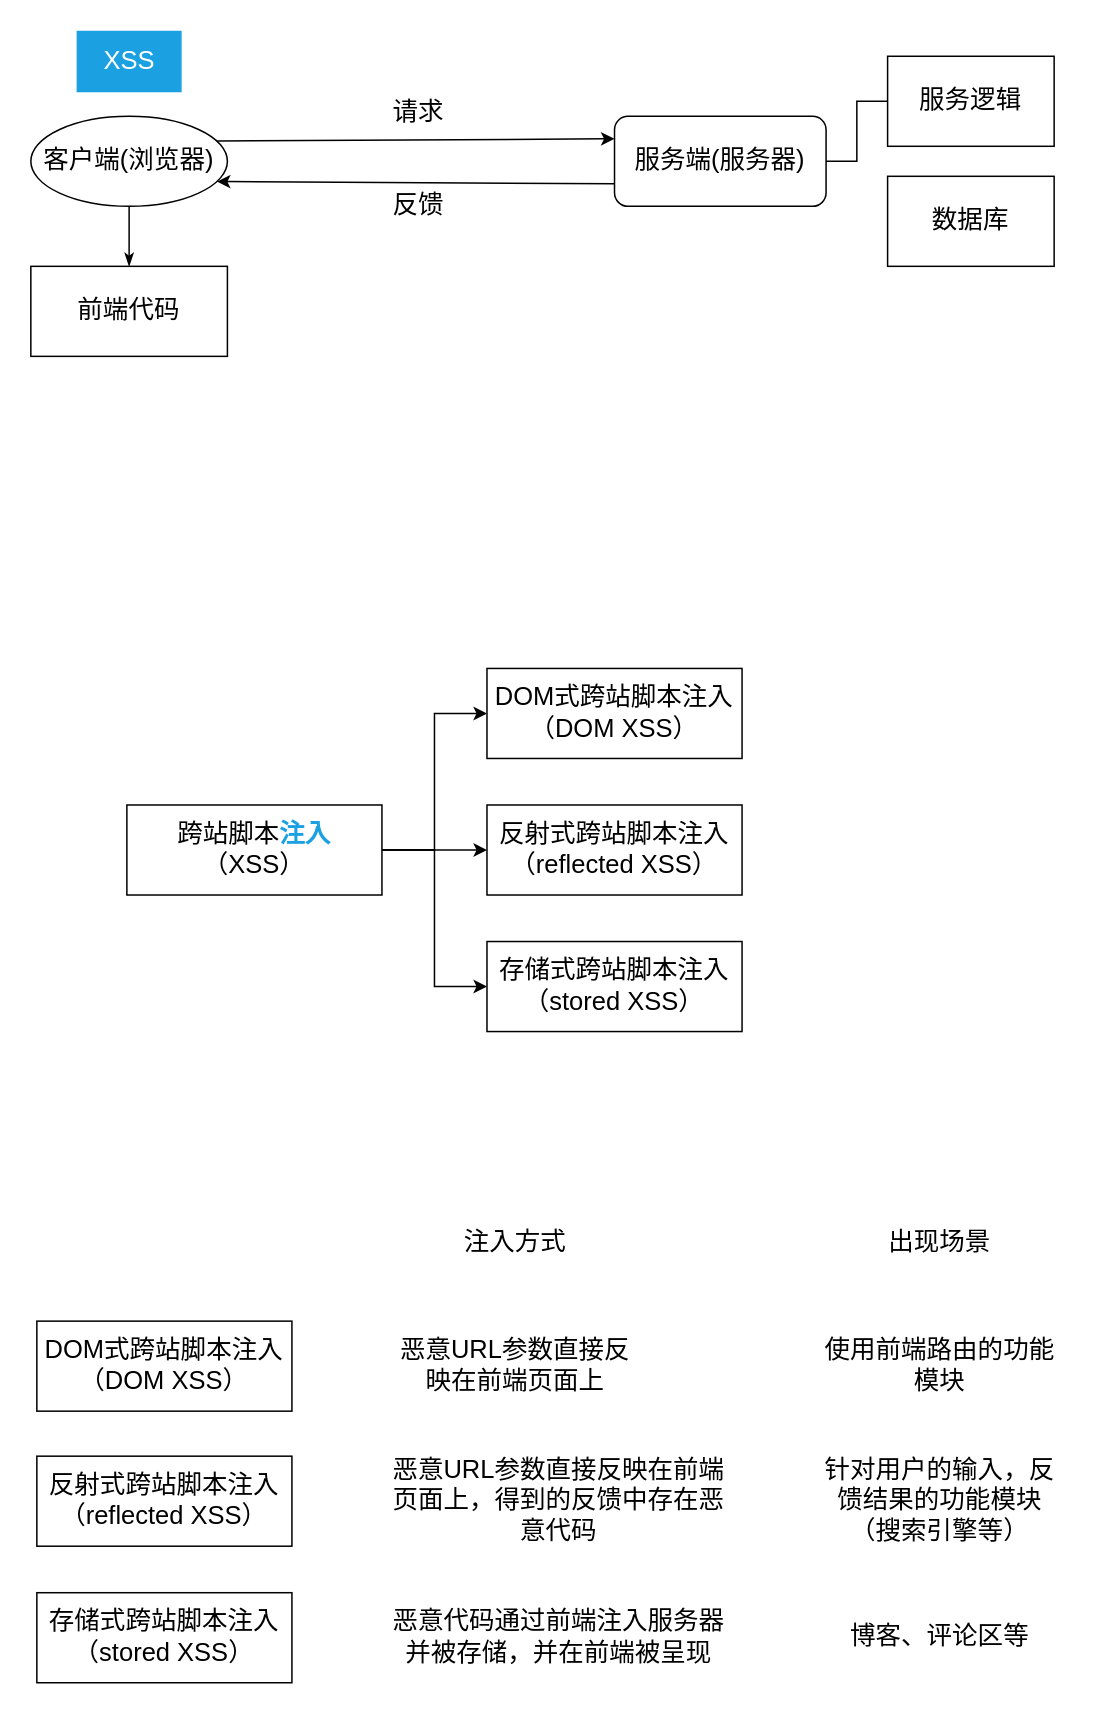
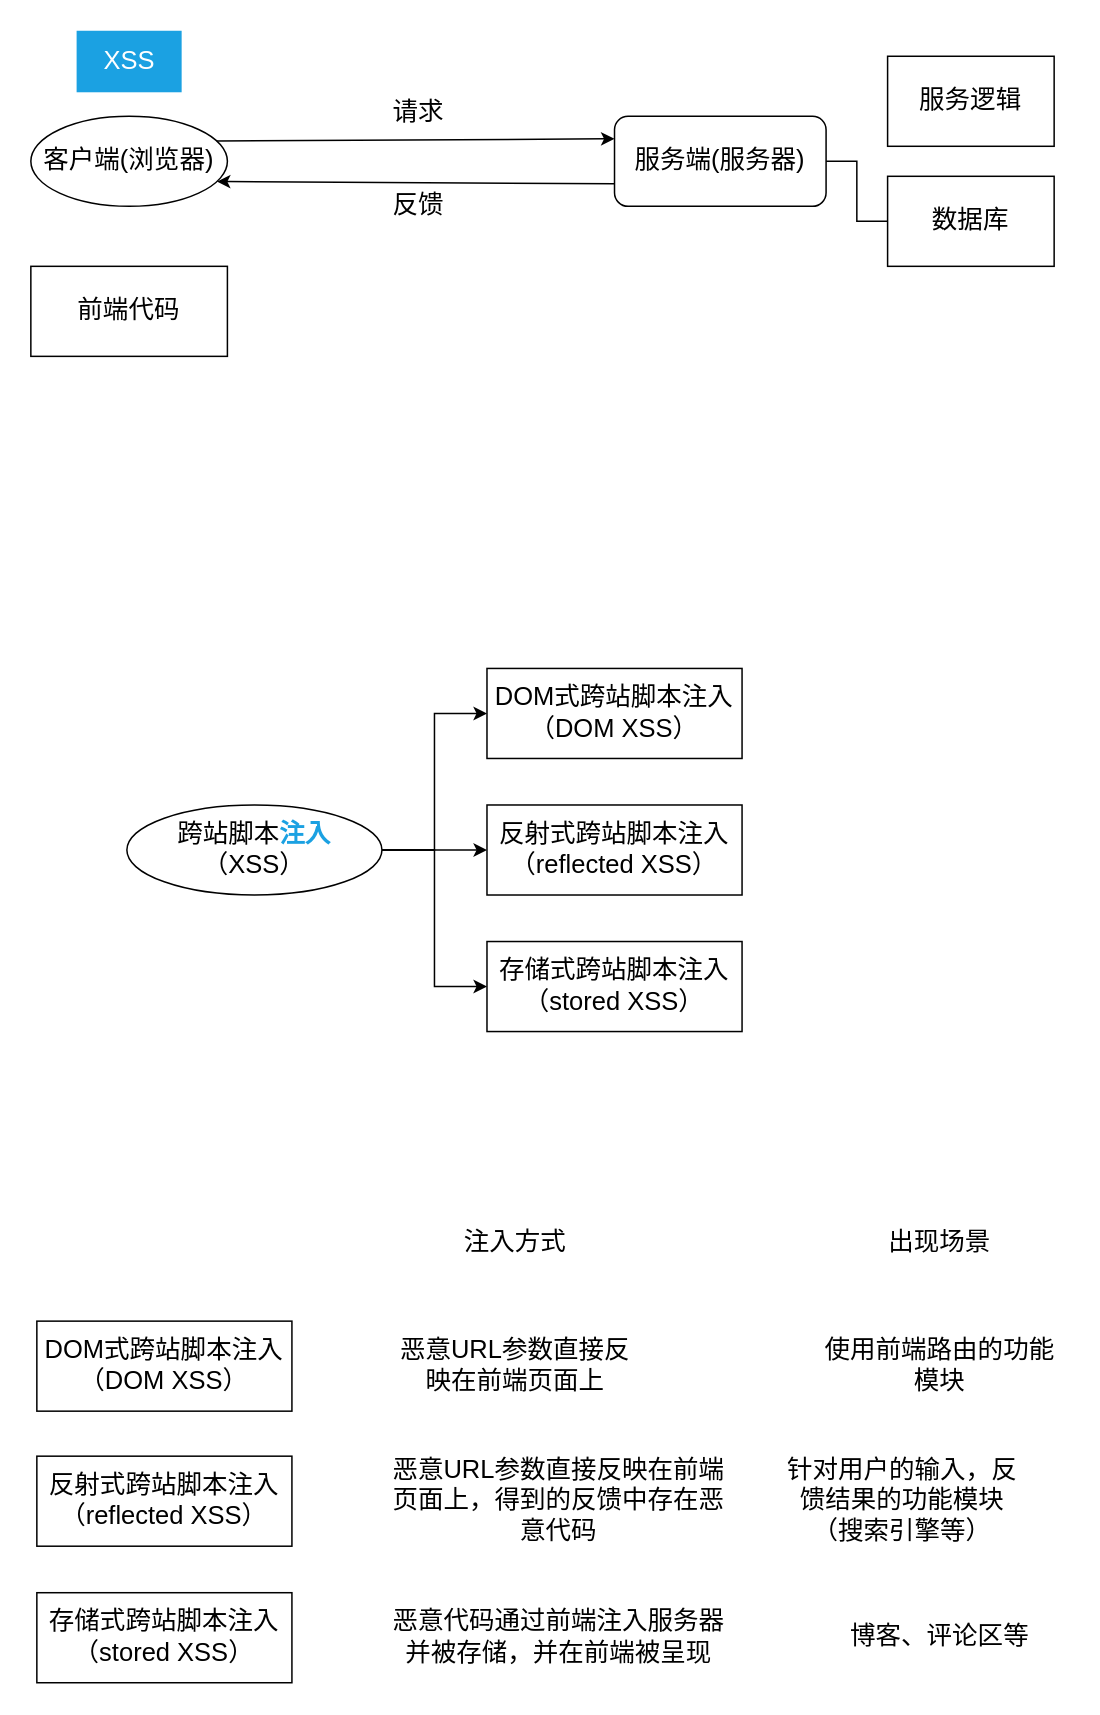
(857, 115) -> none
none -> (857, 207)
(129, 231) -> none
(254, 850) -> (254, 850)
(940, 1501) -> (902, 1501)
